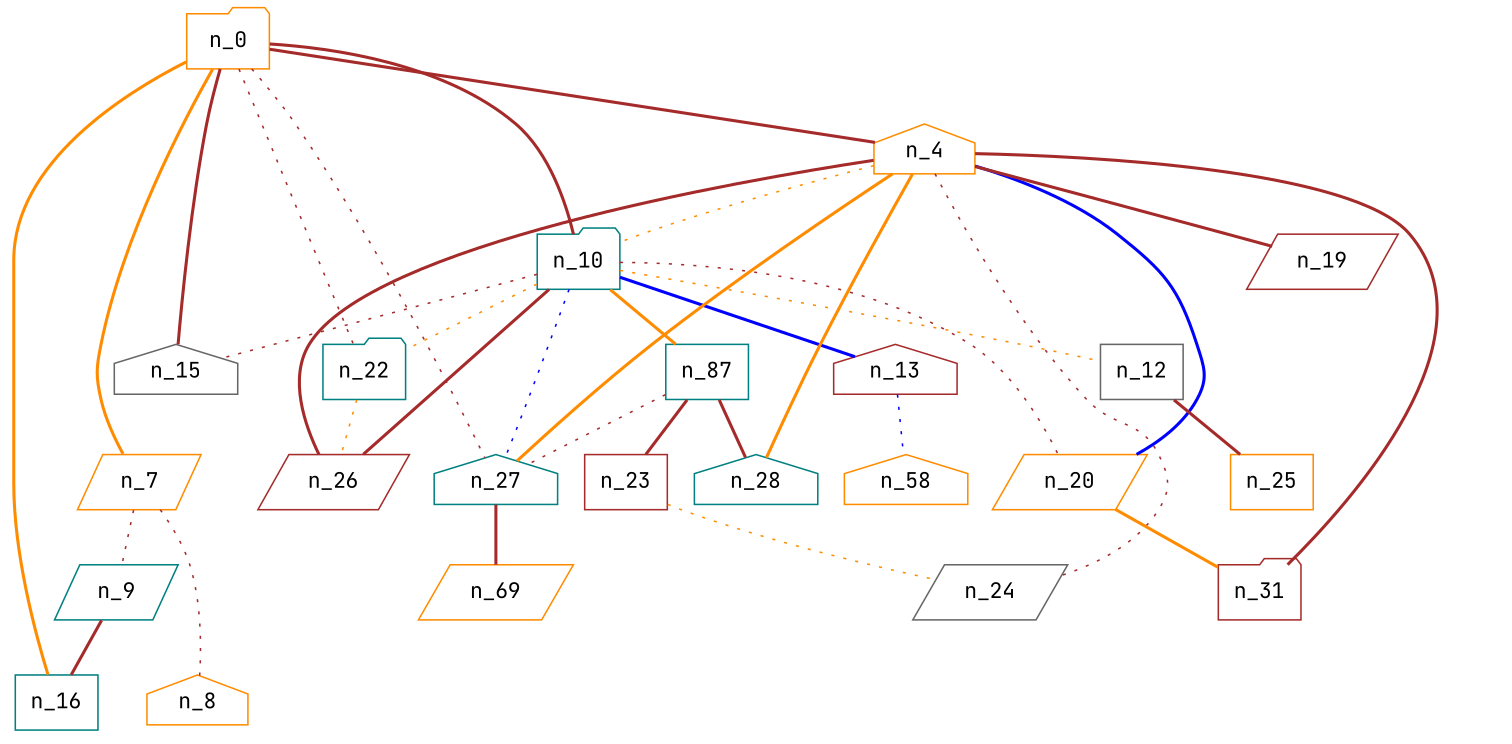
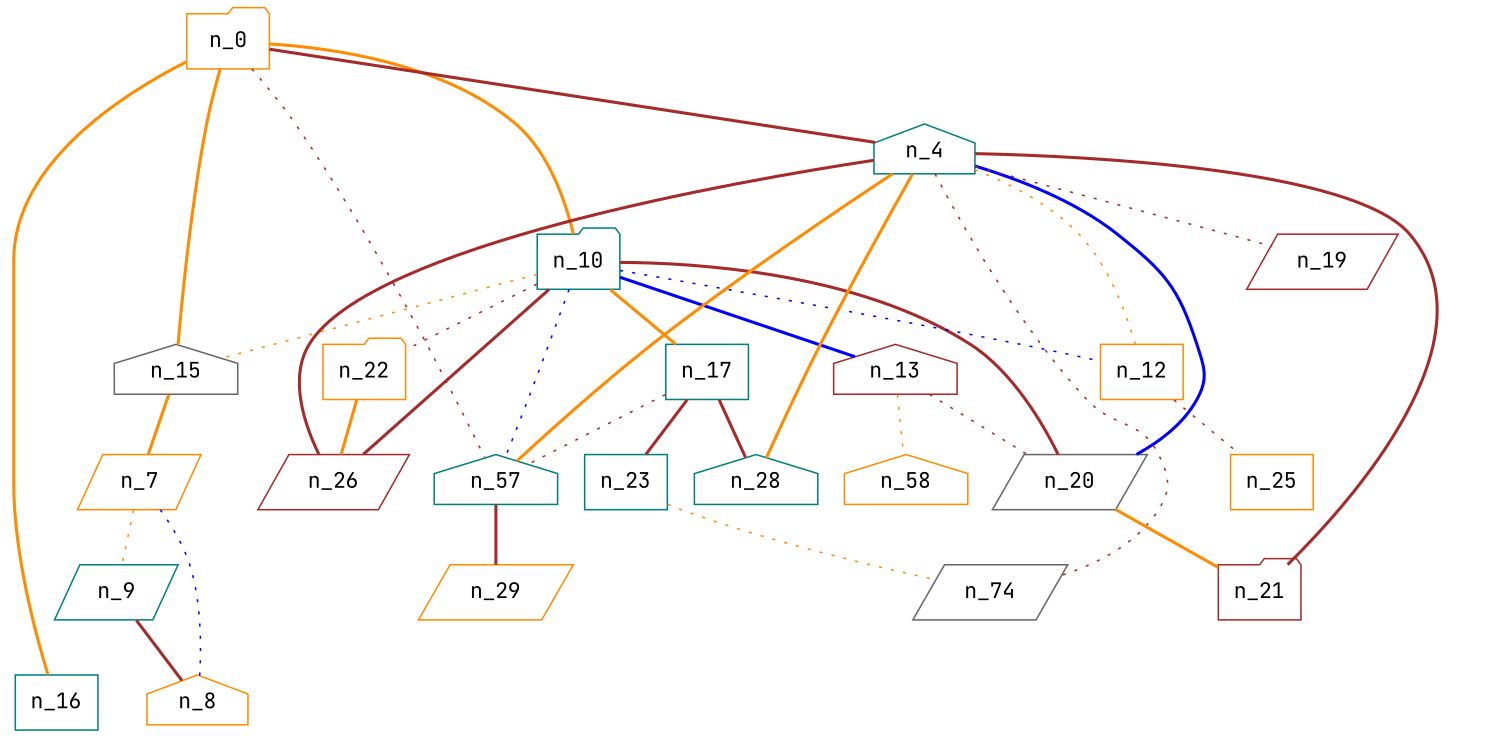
(458, 88) -> (458, 88)
(924, 152) -> (924, 152)
(746, 201) -> (1079, 235)
(193, 206) -> (193, 206)
(1124, 206) -> (1124, 206)
(296, 207) -> none
(126, 256) -> (158, 425)
(870, 299) -> (870, 299)
(861, 314) -> (861, 314)
(379, 316) -> (379, 316)
(471, 317) -> (471, 317)
(364, 372) -> (364, 372)
(707, 372) -> (707, 372)
(1142, 372) -> (1142, 372)
none -> (978, 424)
(901, 425) -> (901, 425)
(349, 427) -> (349, 427)
(1207, 427) -> (1207, 427)
(496, 482) -> (496, 482)
(626, 482) -> (626, 482)
(1070, 482) -> (1070, 482)
(128, 537) -> (128, 537)
(196, 589) -> (196, 589)
(496, 592) -> (496, 592)
(990, 592) -> (990, 592)
(1260, 592) -> (1260, 592)
(86, 648) -> (159, 650)
